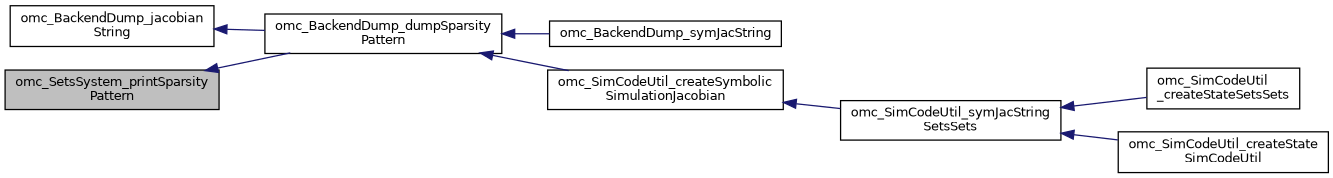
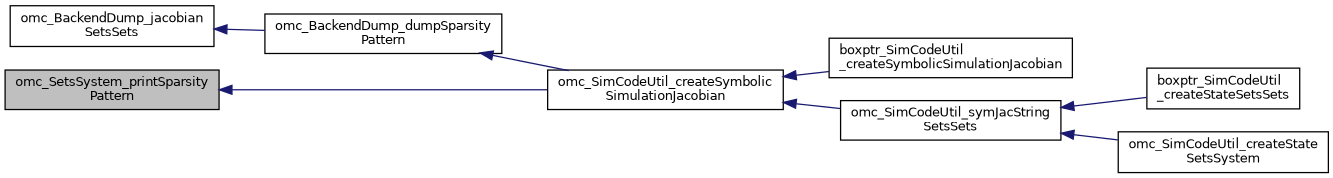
(112, 26) -> (112, 26)
(665, 34) -> none
none -> (951, 58)
(254, 60) -> (390, 90)
(1223, 89) -> (1223, 89)
(1223, 152) -> (1223, 152)
